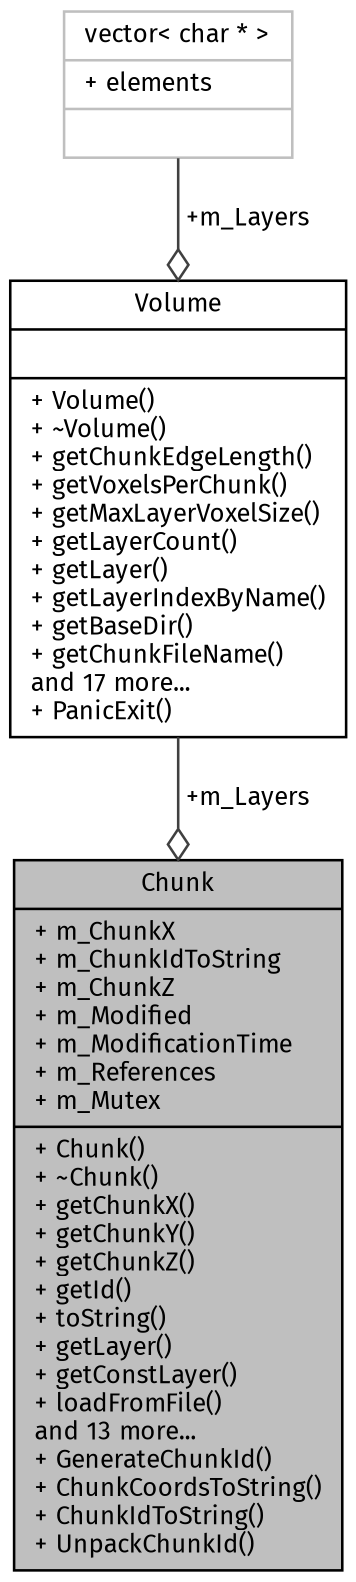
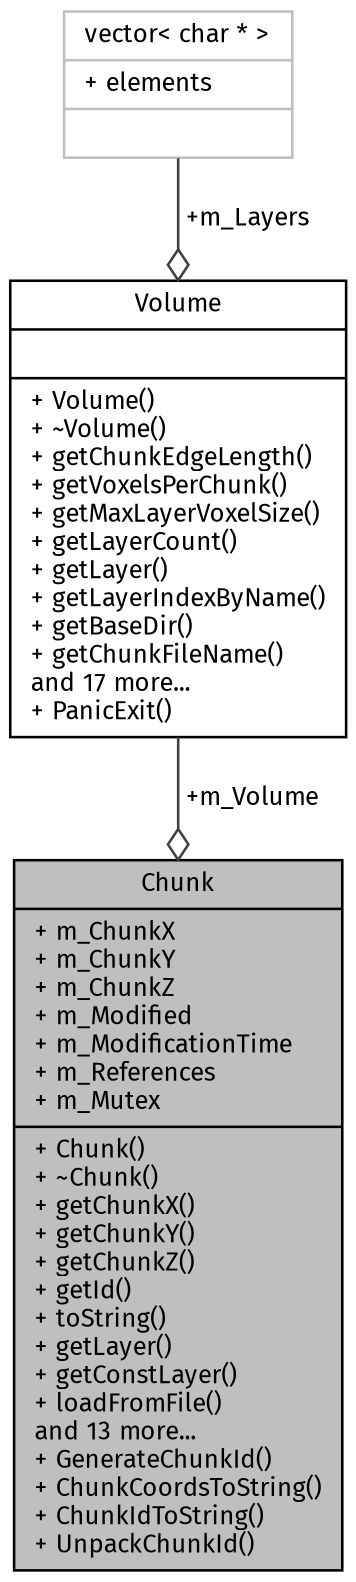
(245, 799) -> (249, 799)
(159, 960) -> (105, 960)
